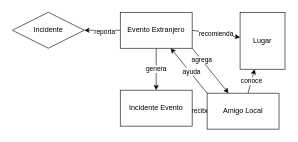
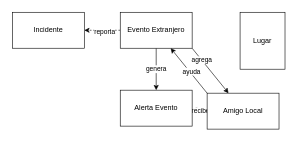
(48, 30) -> (48, 30)
(91, 30) -> (91, 30)
(214, 34) -> none
(251, 84) -> none
(156, 108) -> (156, 108)
